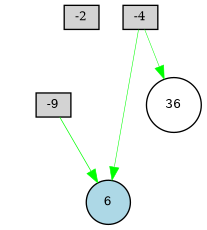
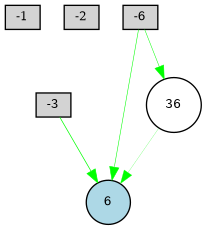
none -> (23, 17)
(140, 17) -> (140, 17)
(54, 105) -> (54, 105)
none -> (143, 150)
